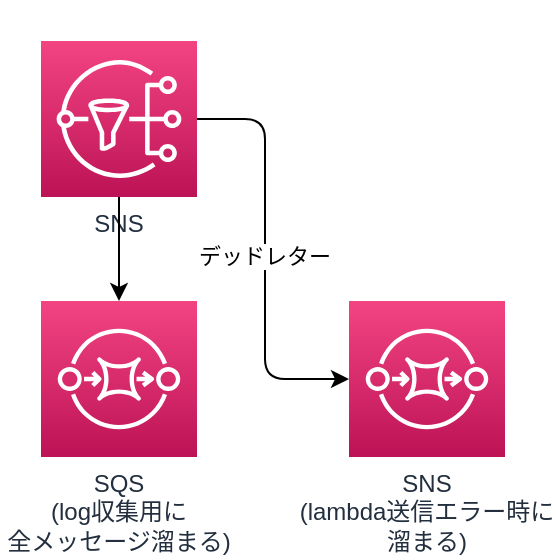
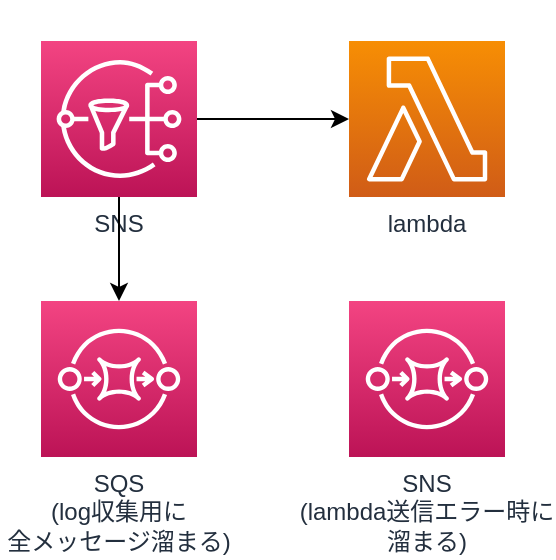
none -> (297, 119)
none -> (427, 119)
(265, 352) -> none
